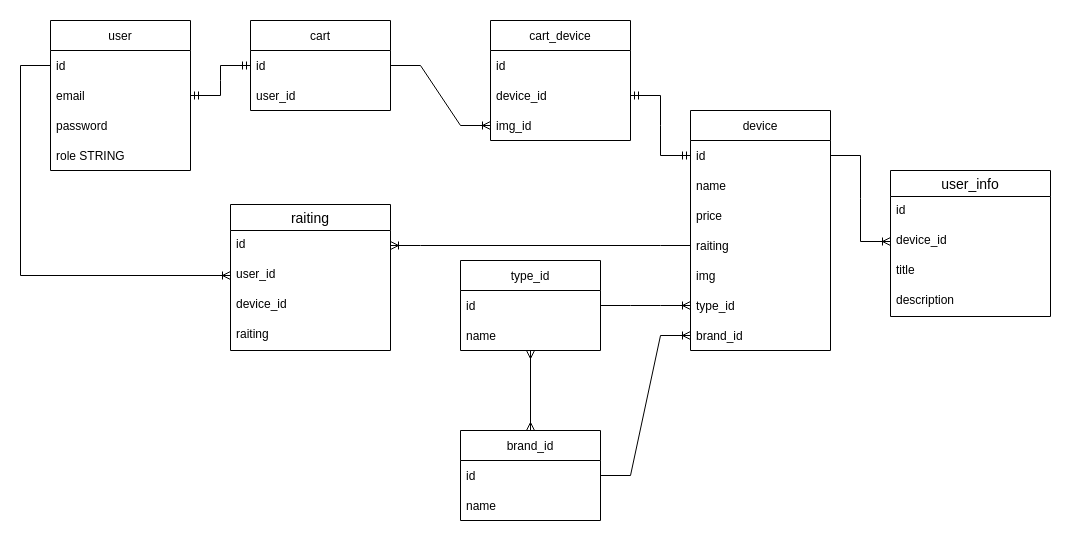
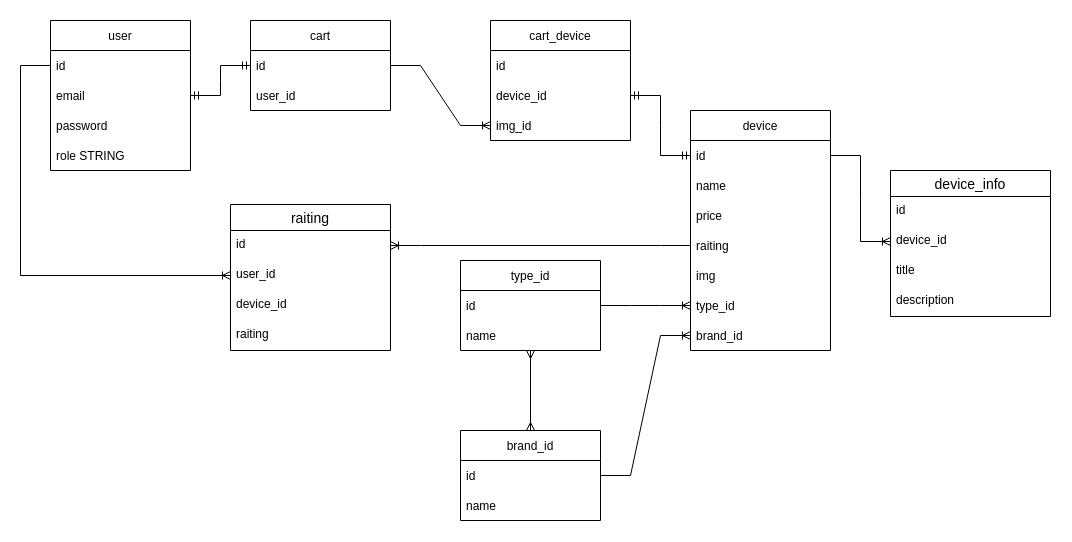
(970, 184) -> (970, 184)
